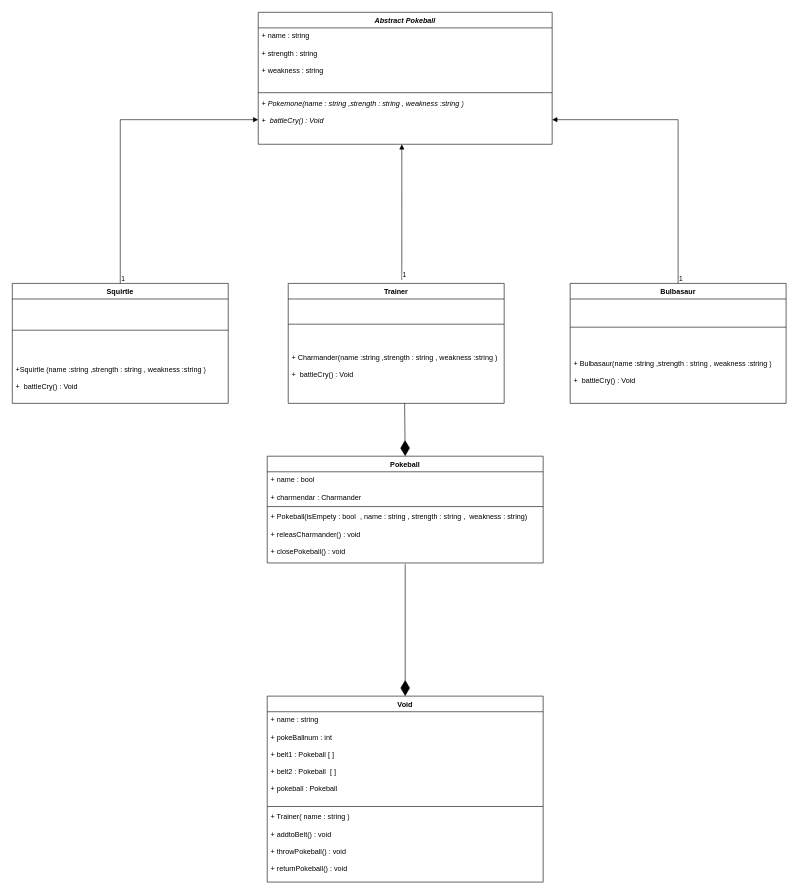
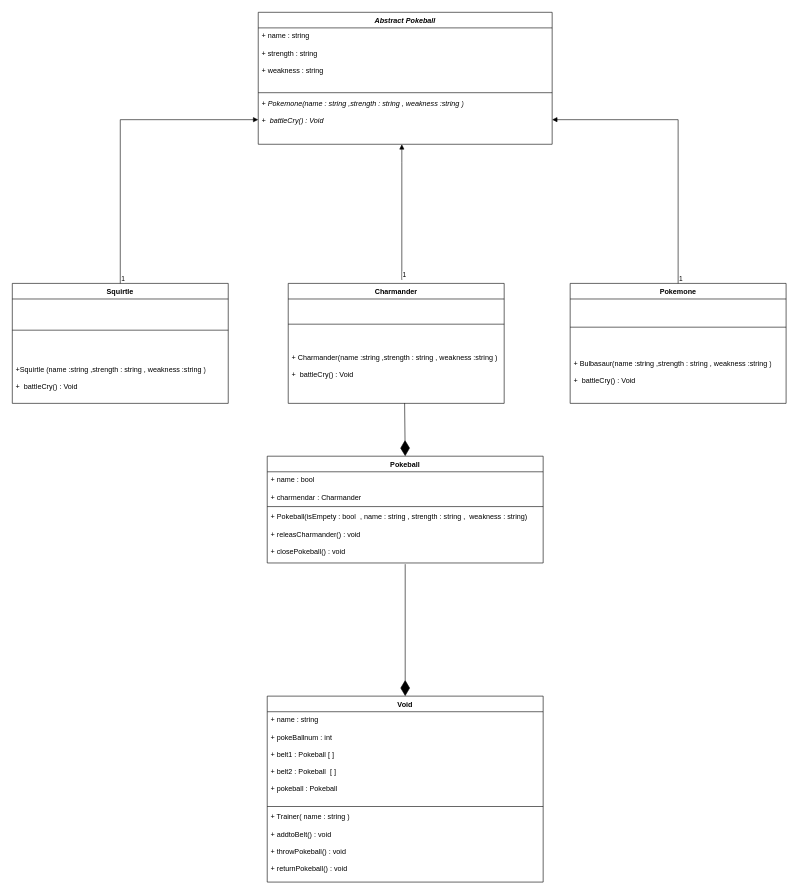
(396, 292) -> (396, 292)
(678, 292) -> (678, 292)
